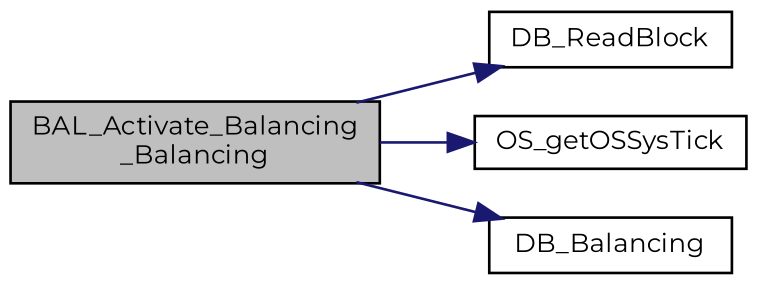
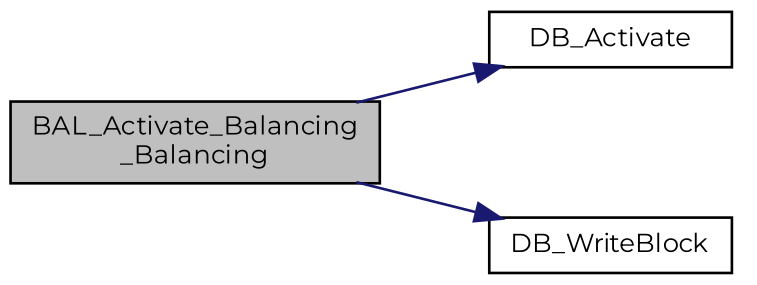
(611, 40) -> (611, 40)
(611, 142) -> none
(611, 245) -> (611, 245)
